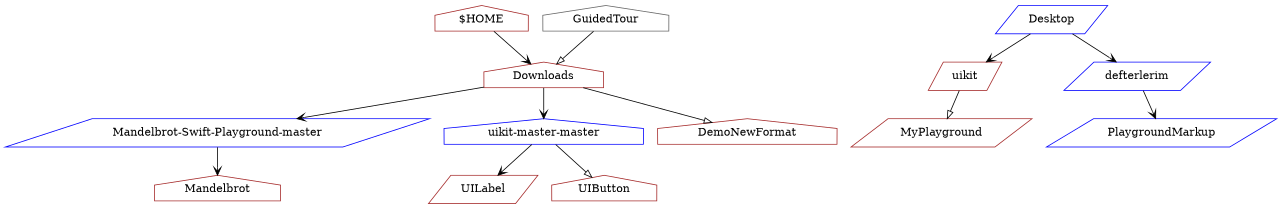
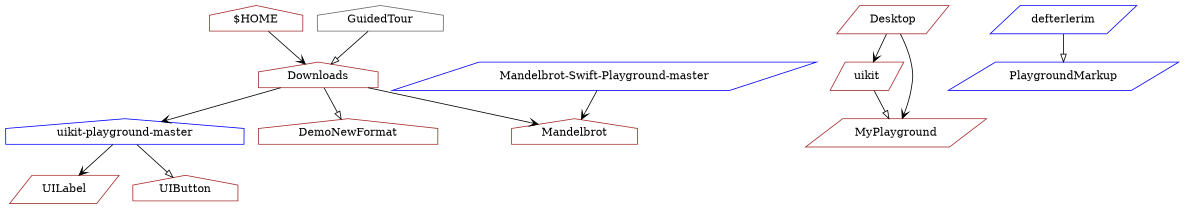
(1052, 20) -> (893, 20)
(1091, 46) -> (913, 72)
(1148, 101) -> (1063, 44)
(394, 102) -> (449, 105)
(544, 133) -> (125, 133)
